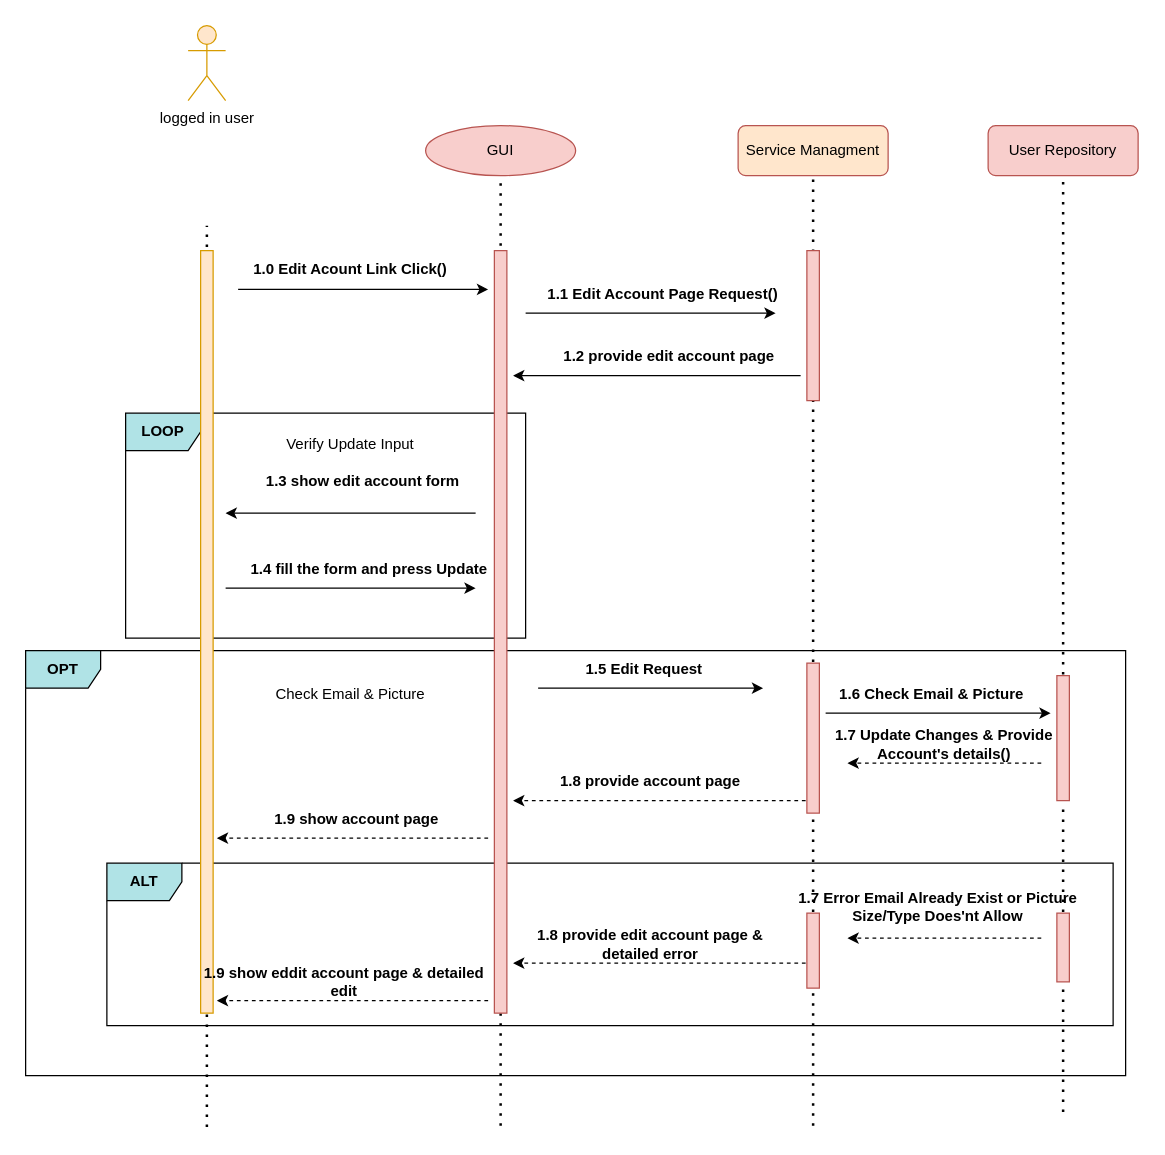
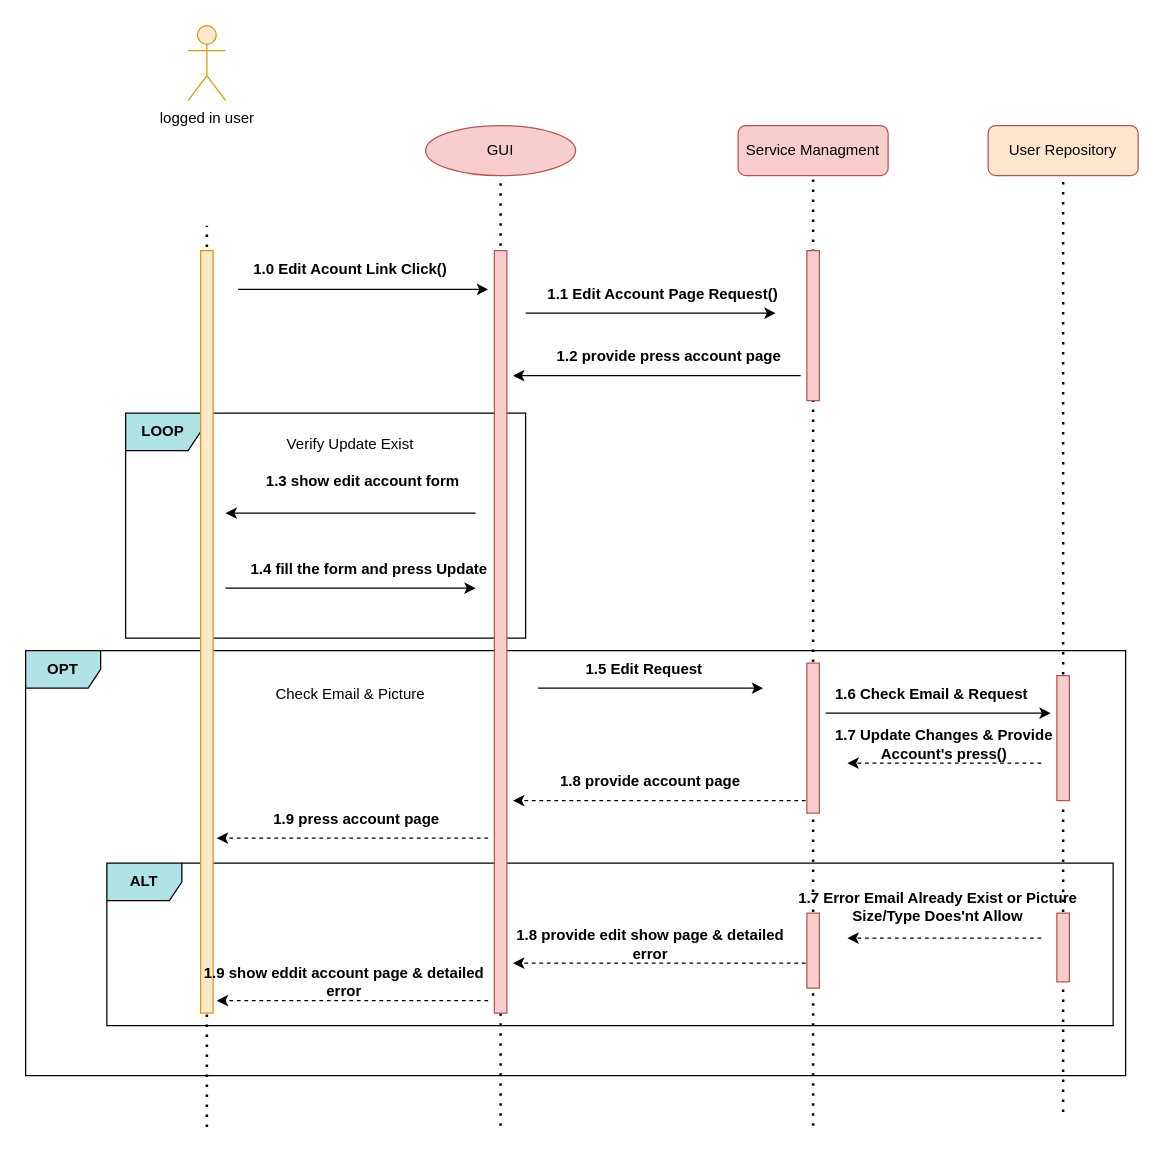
(813, 151) -> (813, 151)
(1063, 151) -> (1063, 151)
(669, 357) -> (669, 357)
(351, 444) -> (351, 444)
(932, 694) -> (932, 694)
(944, 744) -> (944, 744)
(357, 819) -> (357, 819)
(651, 944) -> (651, 944)
(344, 982) -> (344, 982)
